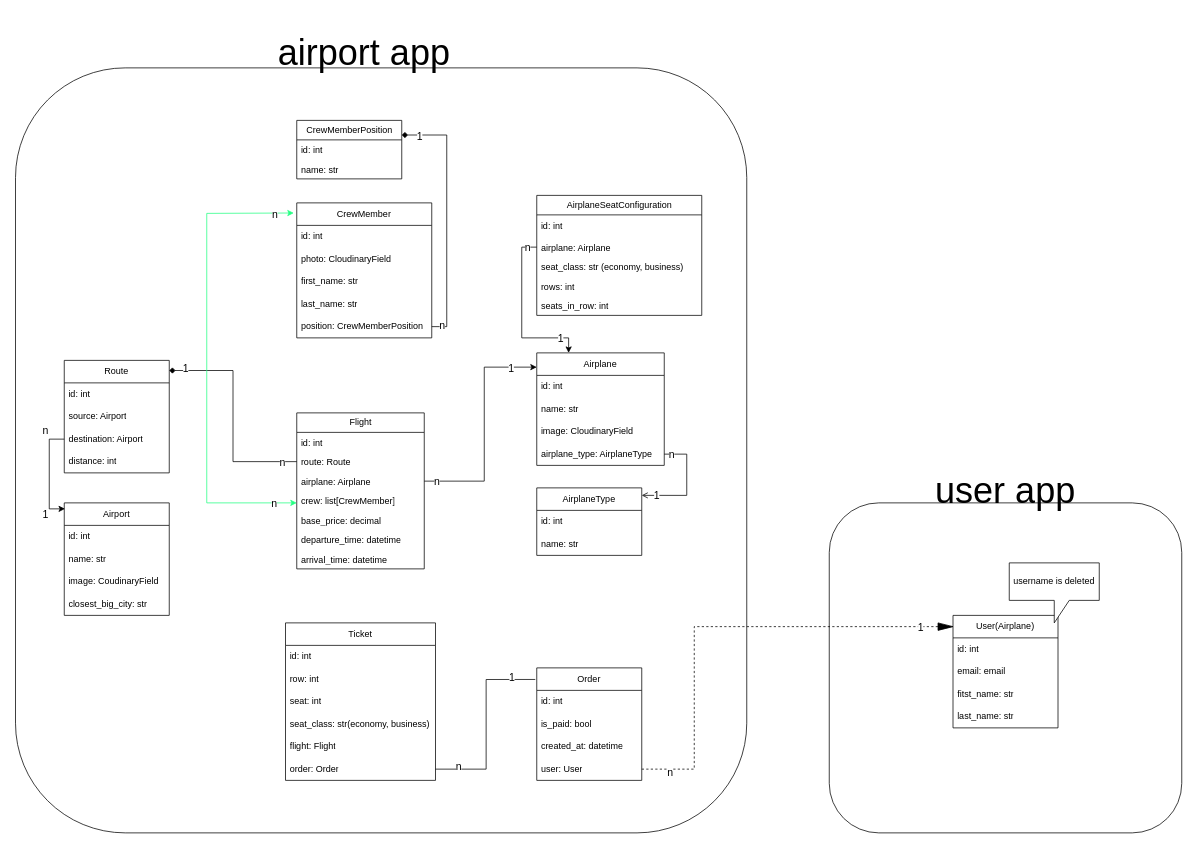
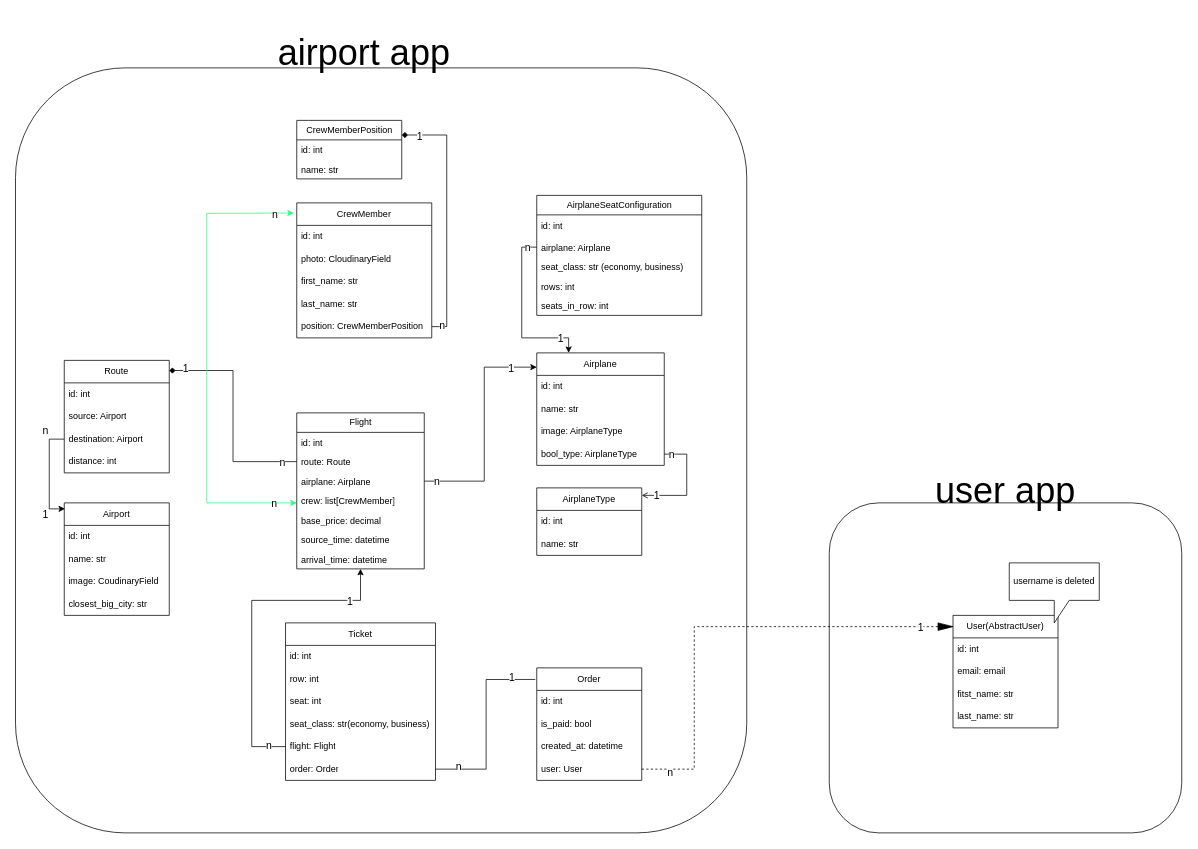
(588, 432) -> (583, 432)
(601, 454) -> (593, 454)
(357, 541) -> (349, 541)
none -> (252, 622)
(1005, 627) -> (1005, 627)
